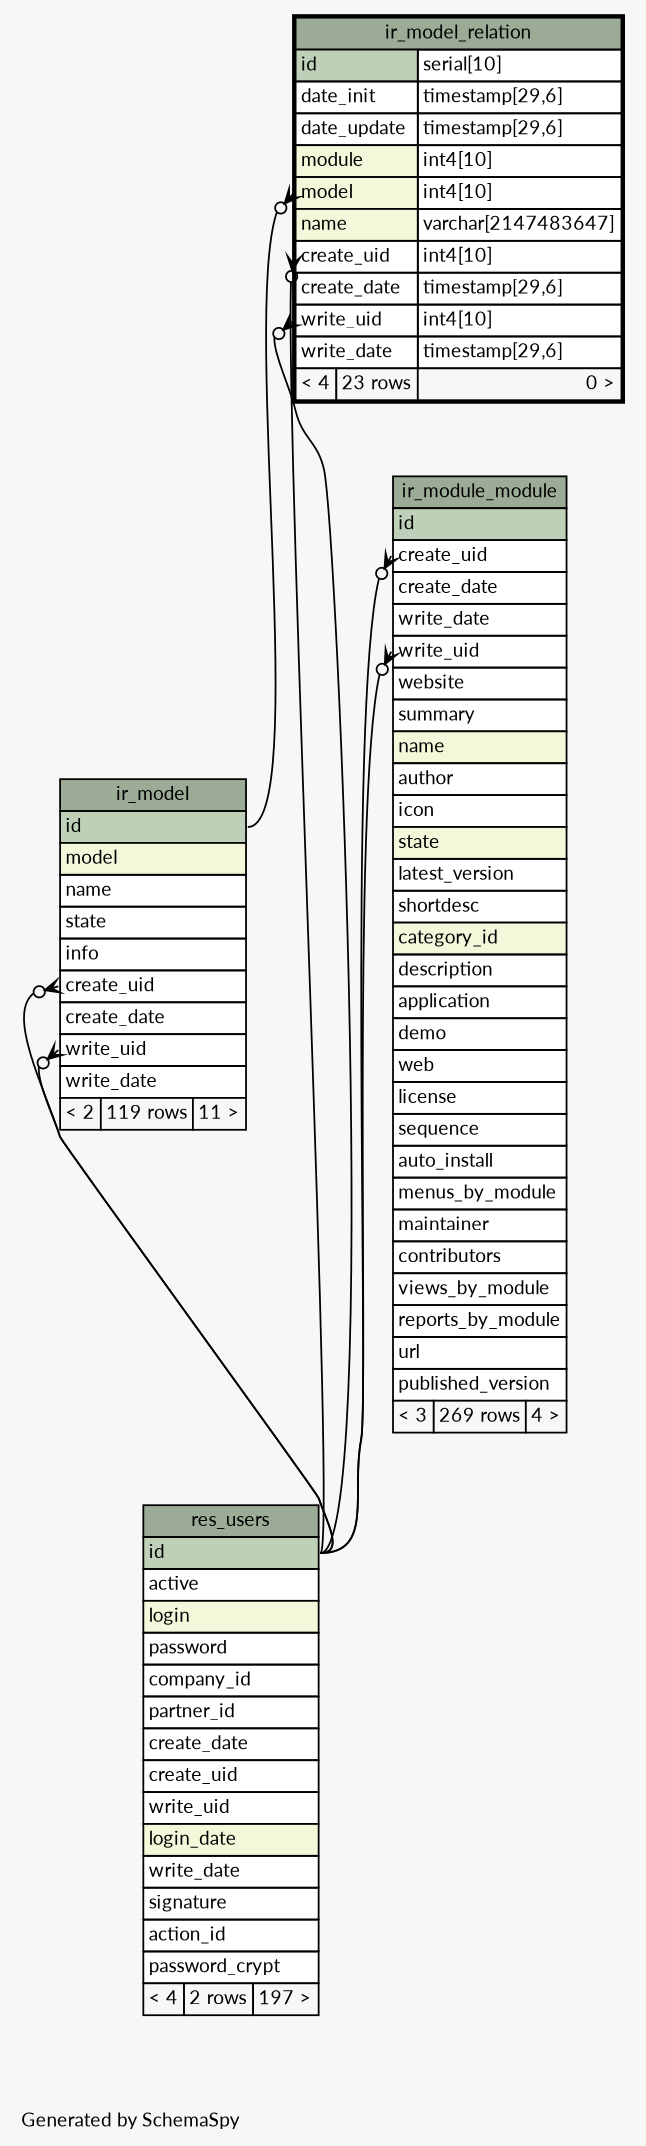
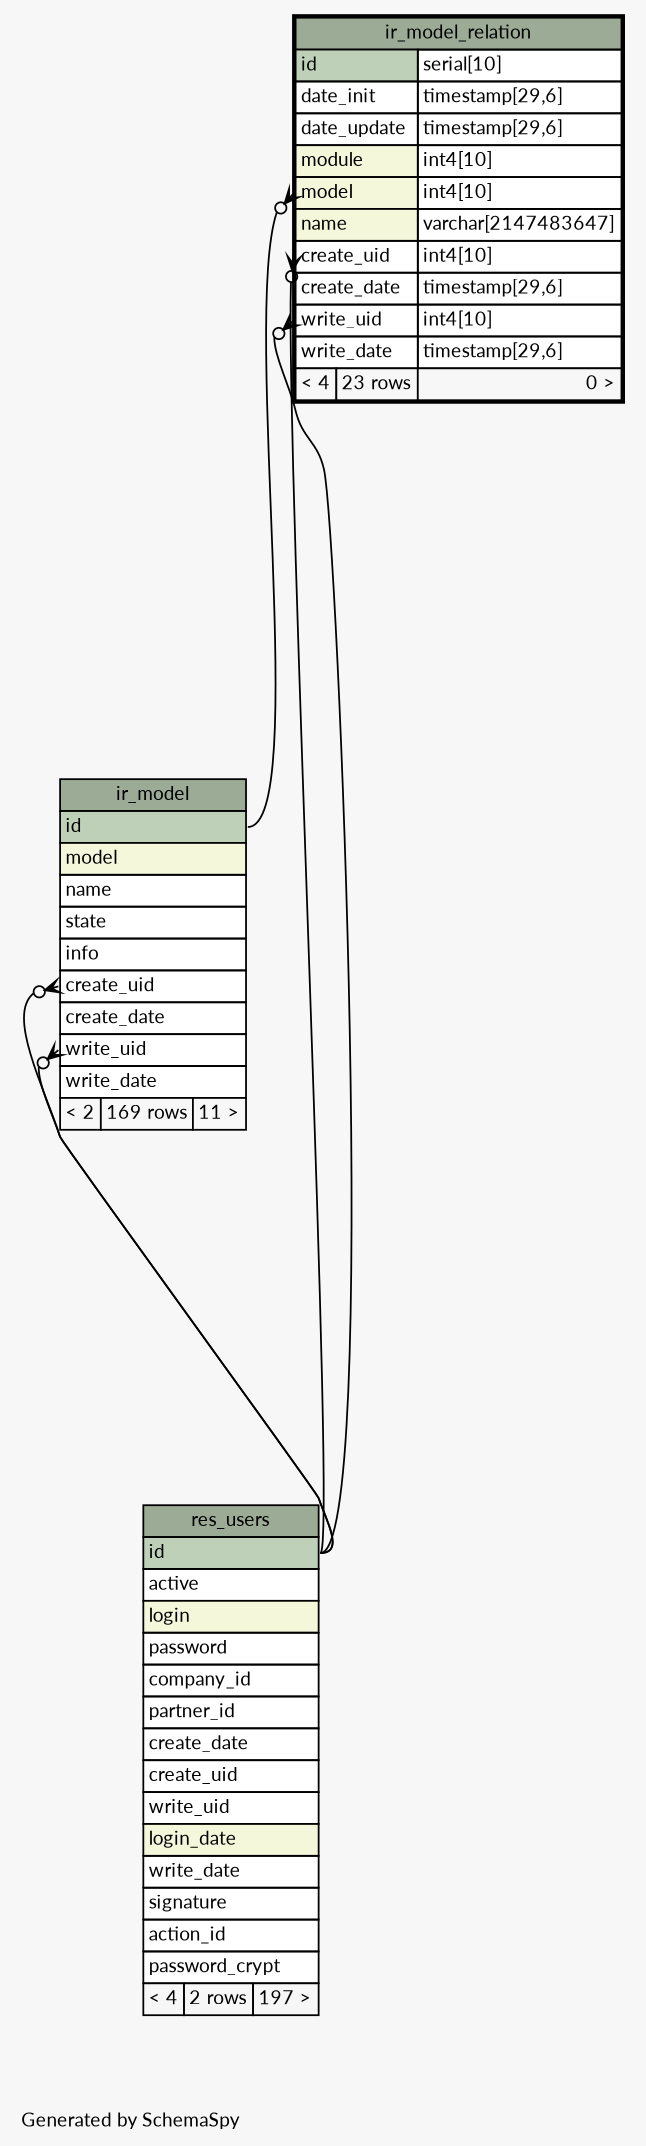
(480, 954) -> none
(147, 1113) -> (147, 1113)
